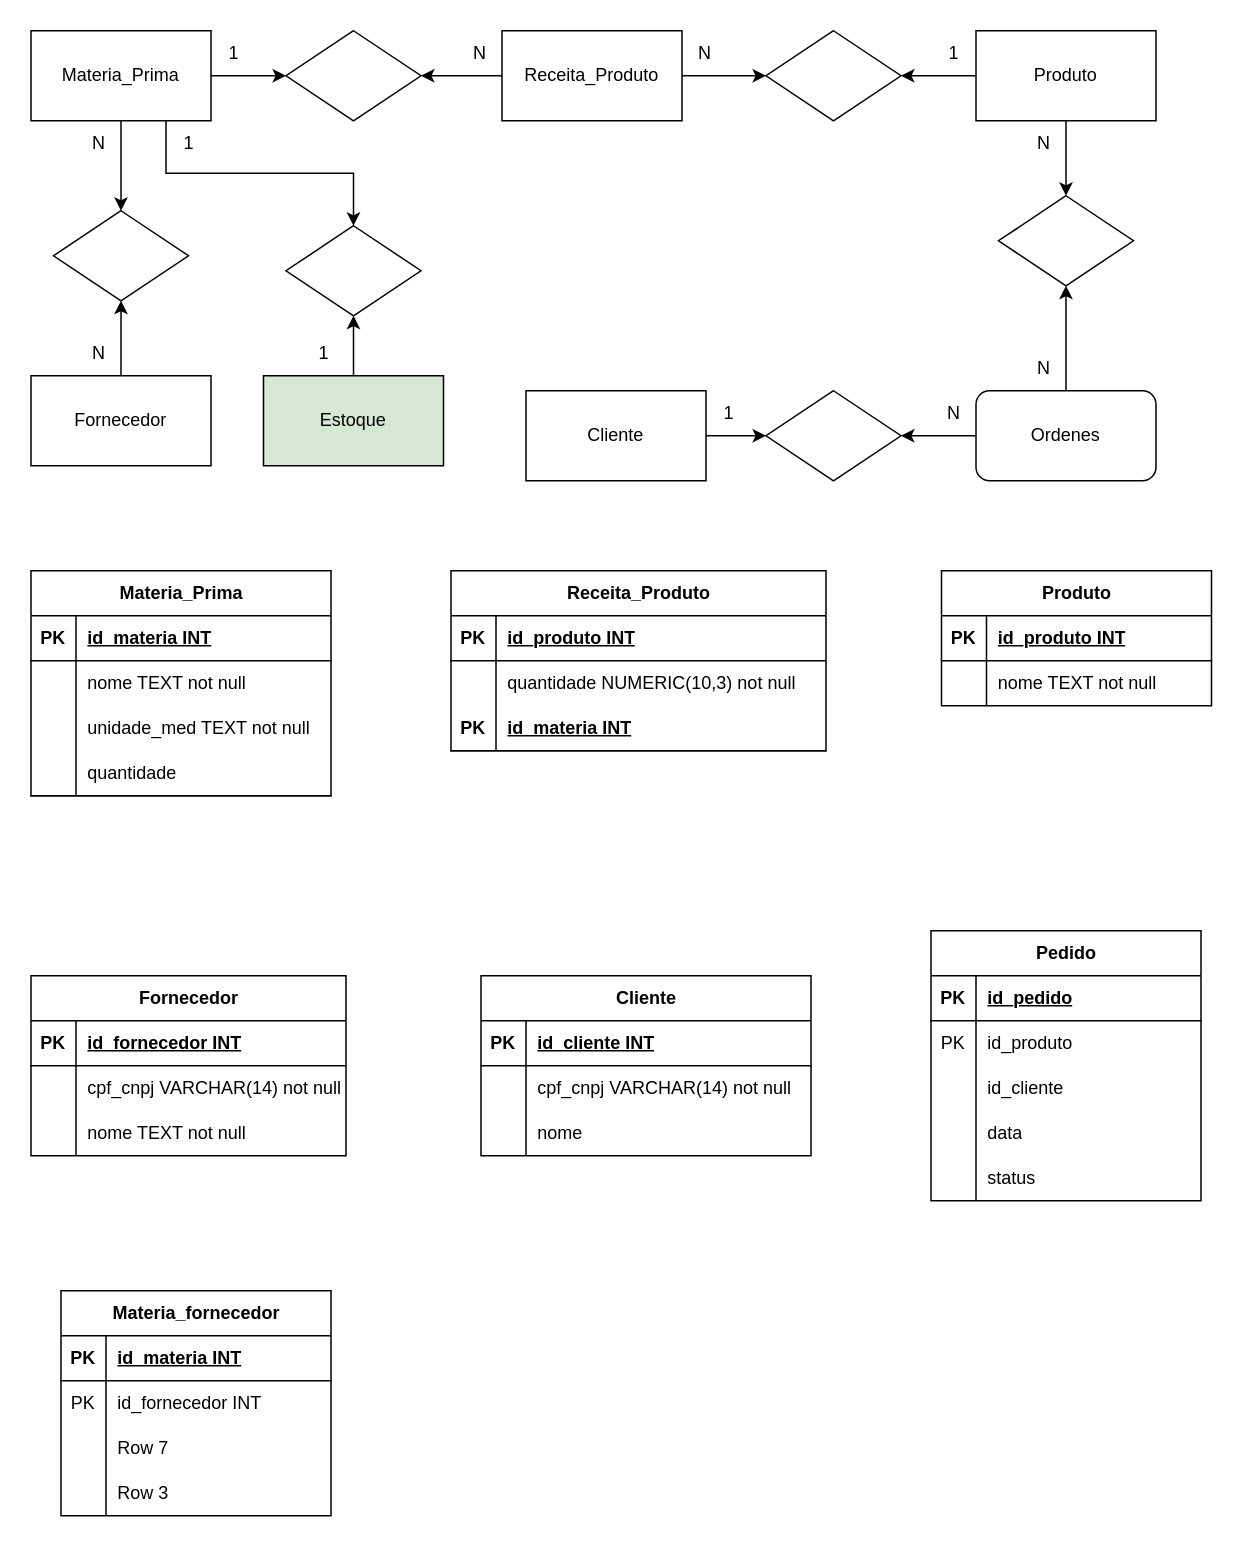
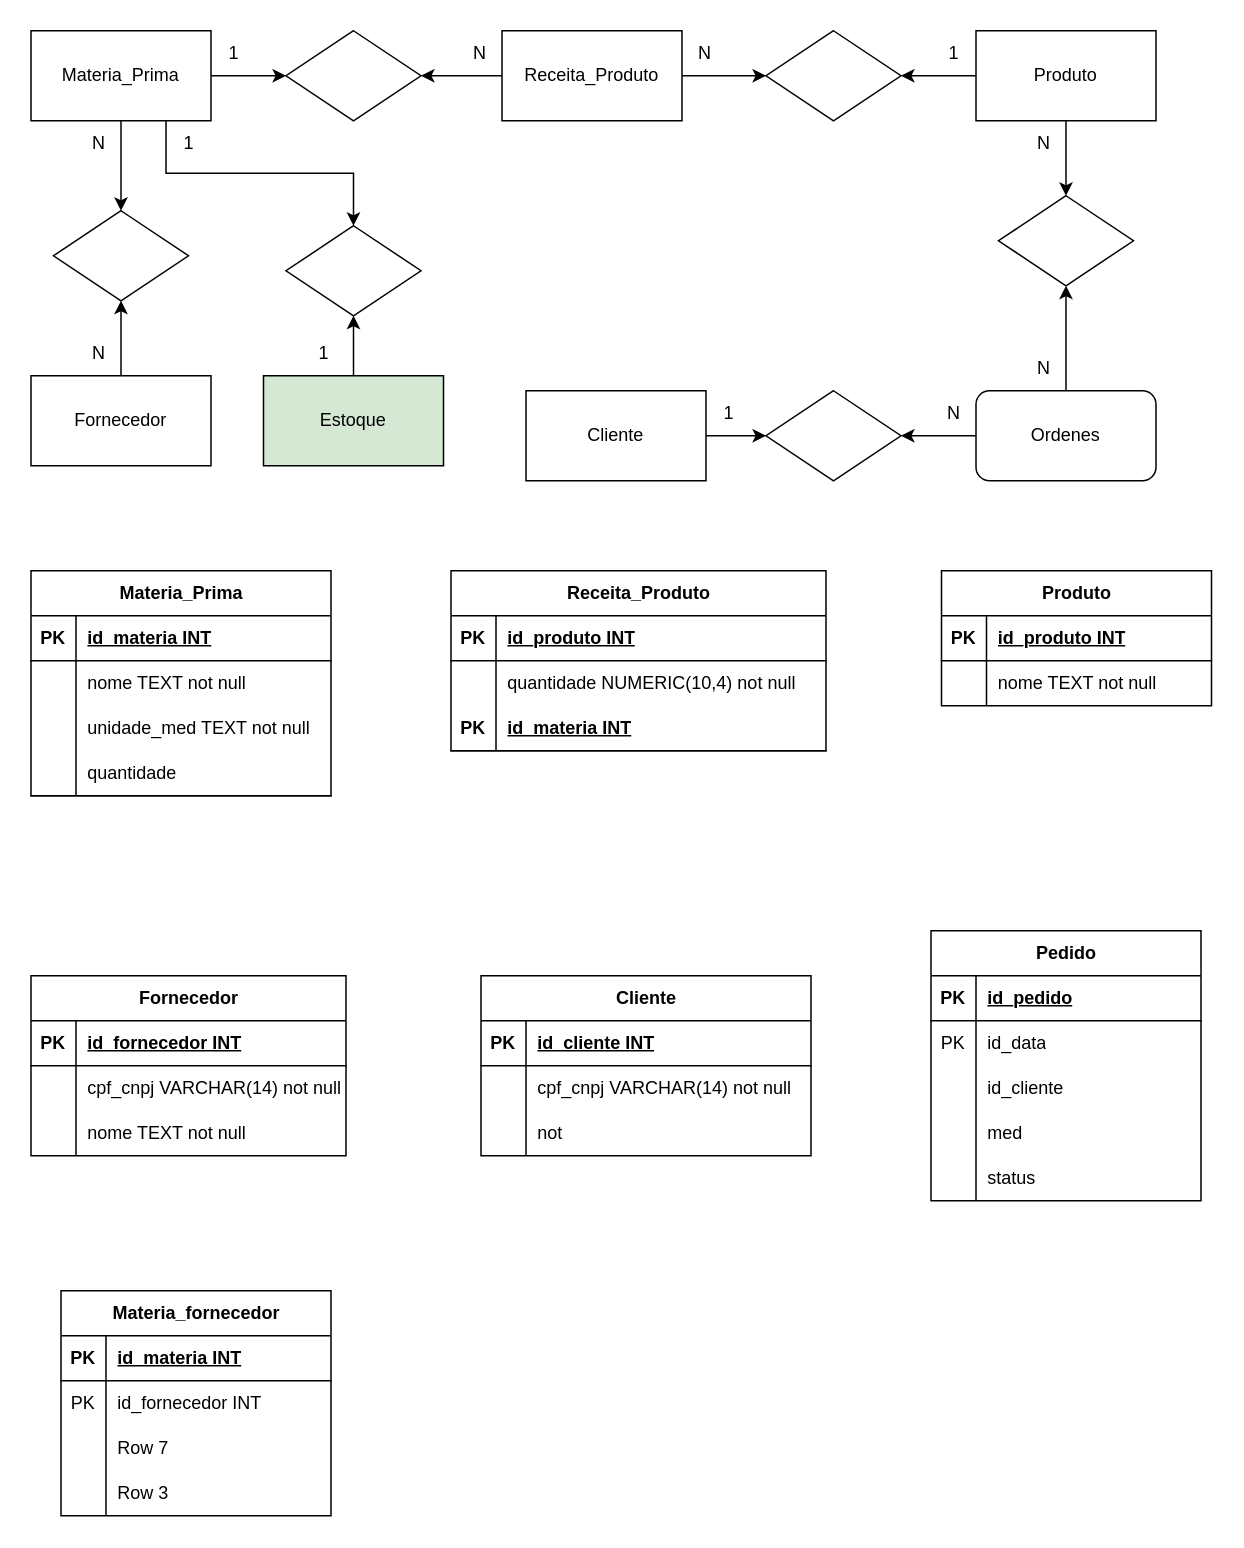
(658, 683) -> (658, 683)
(1036, 1043) -> (1021, 1043)
(558, 1133) -> (553, 1133)
(1008, 1133) -> (1003, 1133)
